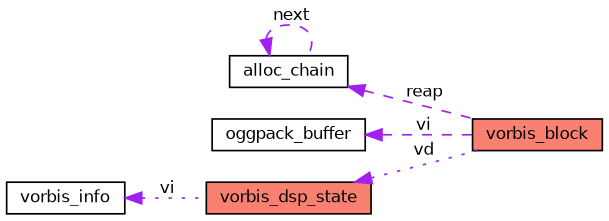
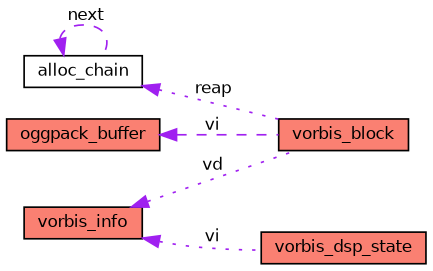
(419, 105) -> (219, 104)
(289, 135) -> (83, 135)
(424, 164) -> (222, 176)
(66, 198) -> (83, 223)
